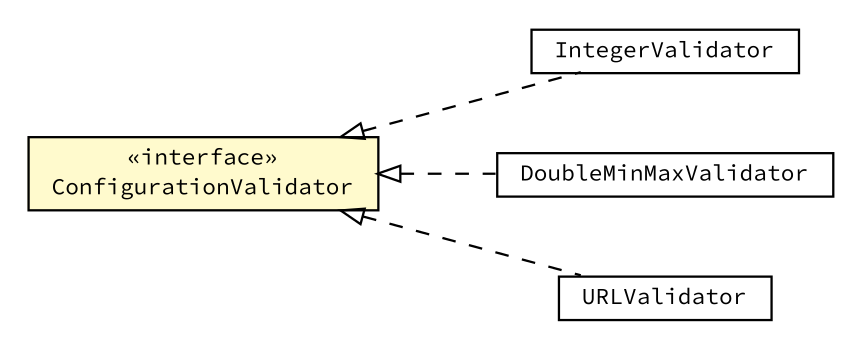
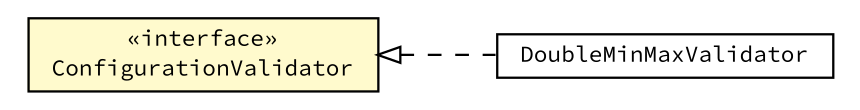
(664, 50) -> none
(664, 297) -> none
